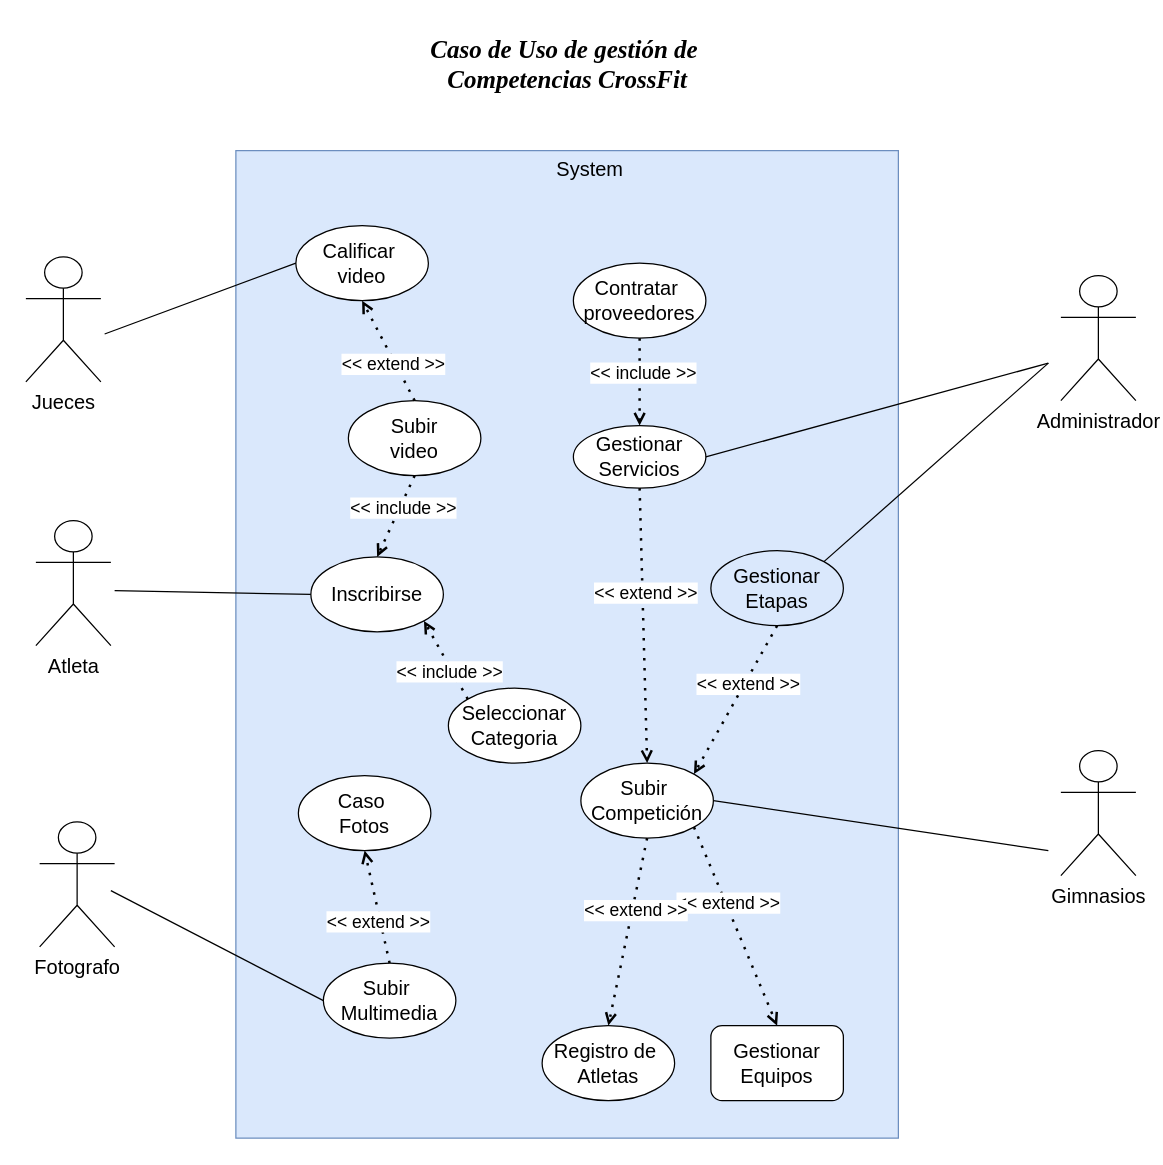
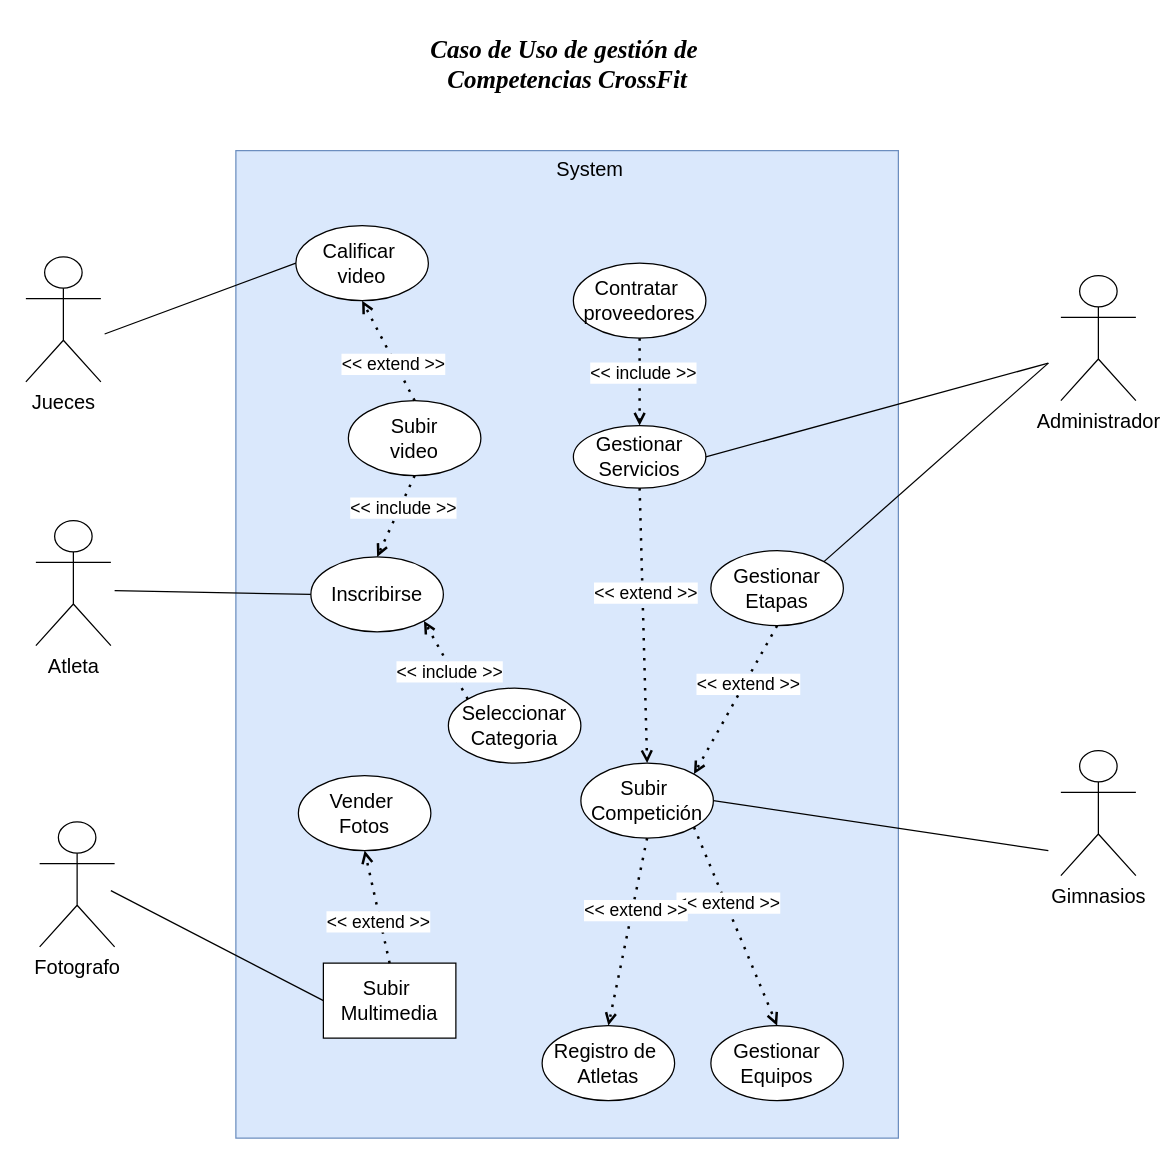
(777, 588) -> (777, 588)
(364, 813) -> (364, 813)
(389, 1001) -> (389, 1001)
(777, 1063) -> (777, 1063)
